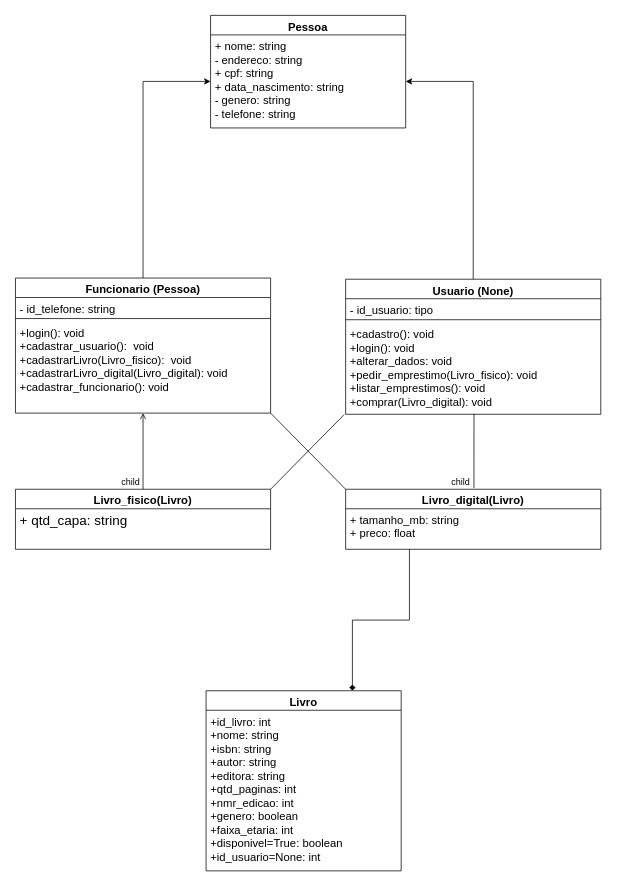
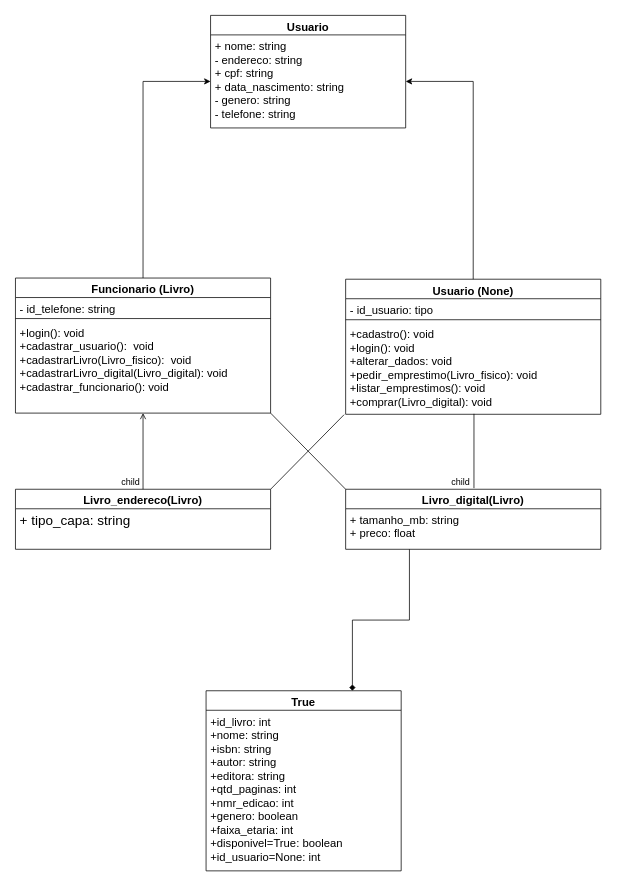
(308, 26) -> (308, 26)
(143, 289) -> (143, 289)
(143, 499) -> (143, 499)
(61, 519) -> (62, 519)
(303, 701) -> (303, 701)
